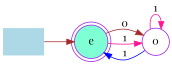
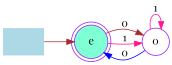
(125, 54) -> (125, 54)
